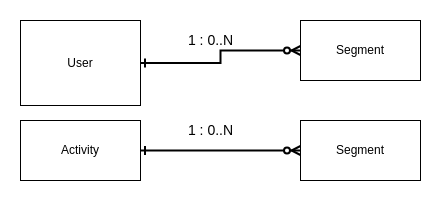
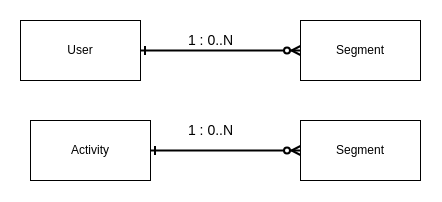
(81, 63) -> (81, 51)
(81, 151) -> (91, 151)
